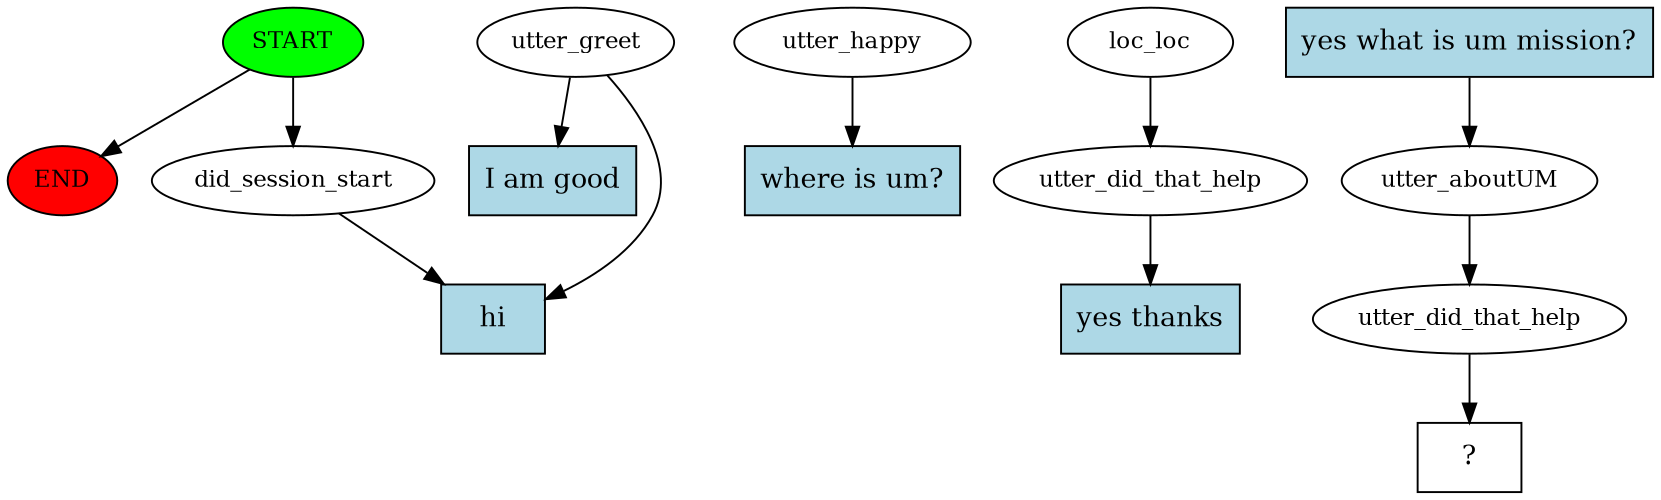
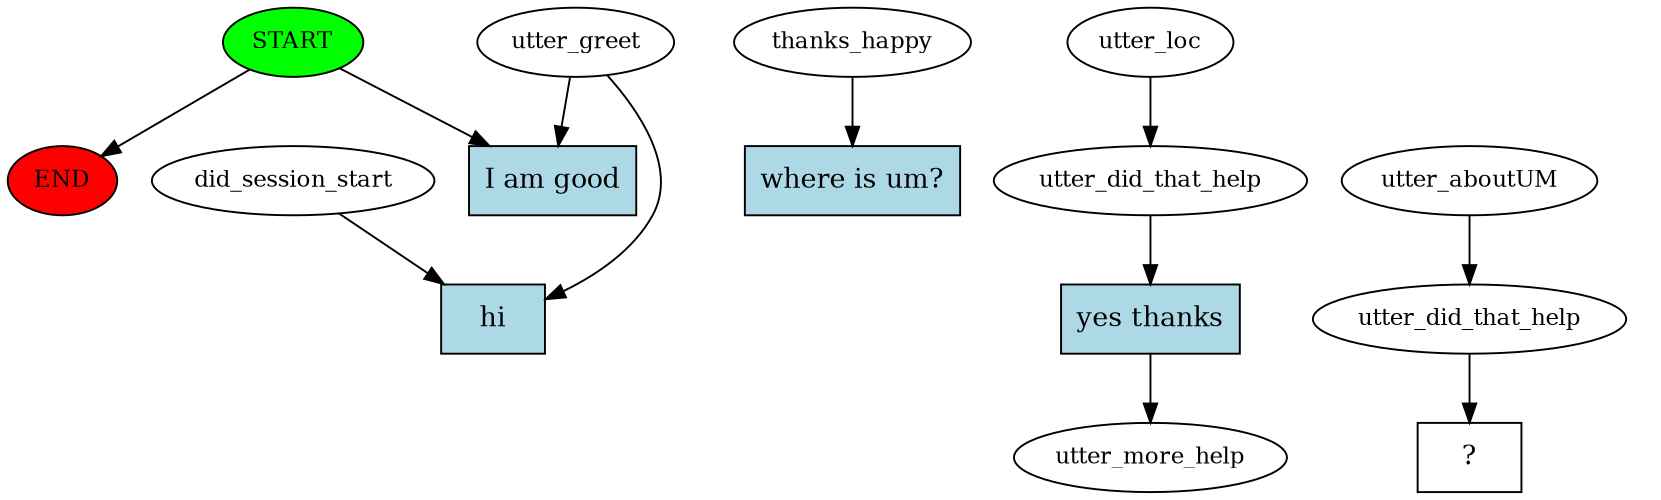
(853, 42) -> (853, 42)
(1150, 42) -> (1150, 42)
(1470, 42) -> none
(293, 102) -> (406, 103)
none -> (1150, 457)
